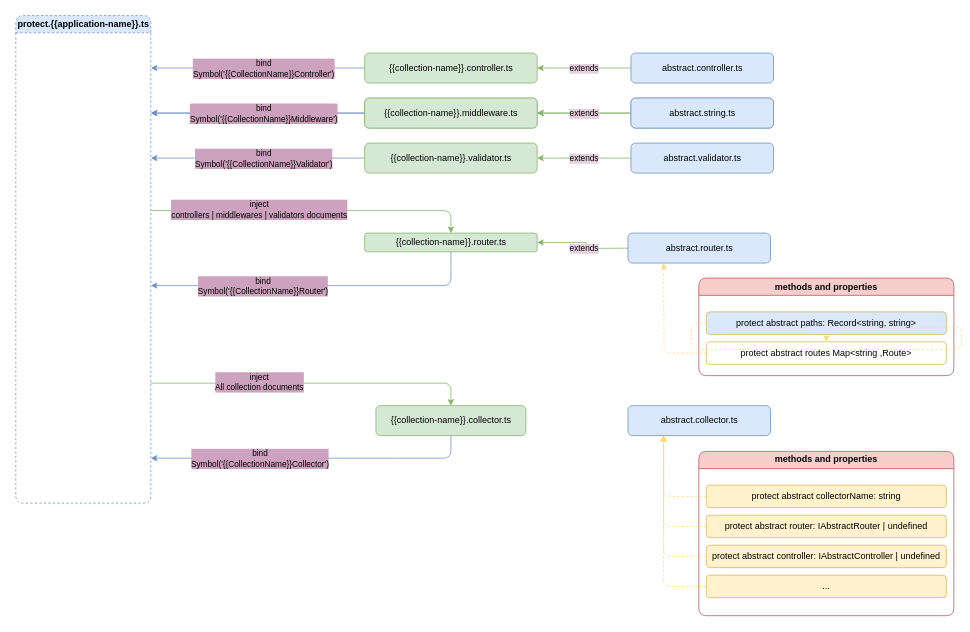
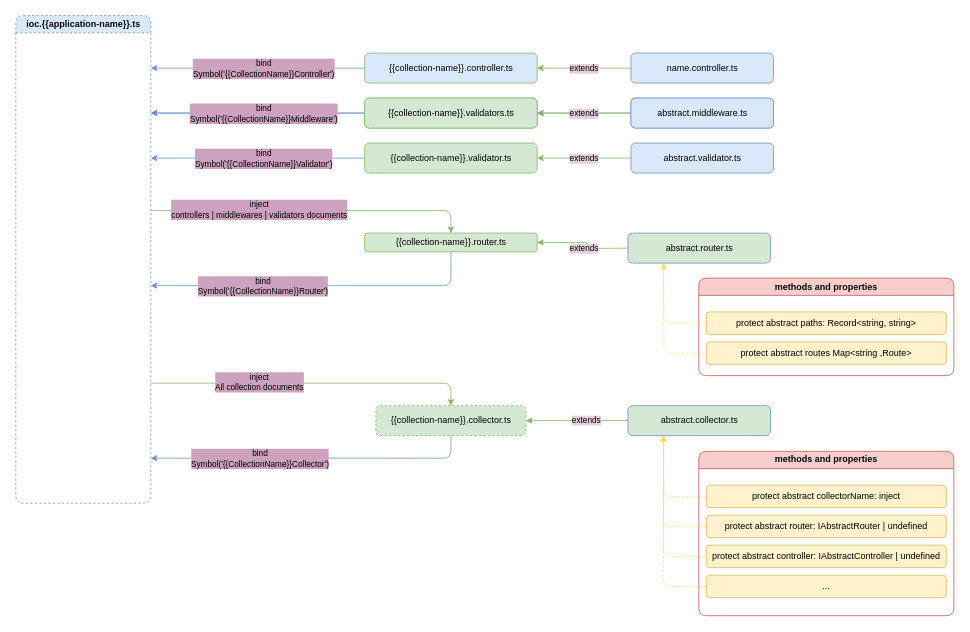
(84, 24) -> (84, 24)
(451, 68) -> (451, 68)
(702, 68) -> (702, 68)
(451, 113) -> (451, 113)
(702, 113) -> (702, 113)
(699, 248) -> (699, 248)
(826, 323) -> (826, 323)
(960, 345) -> (681, 323)
(826, 353) -> (826, 353)
(451, 420) -> (451, 420)
none -> (586, 420)
(699, 420) -> (699, 420)
(826, 496) -> (826, 496)
